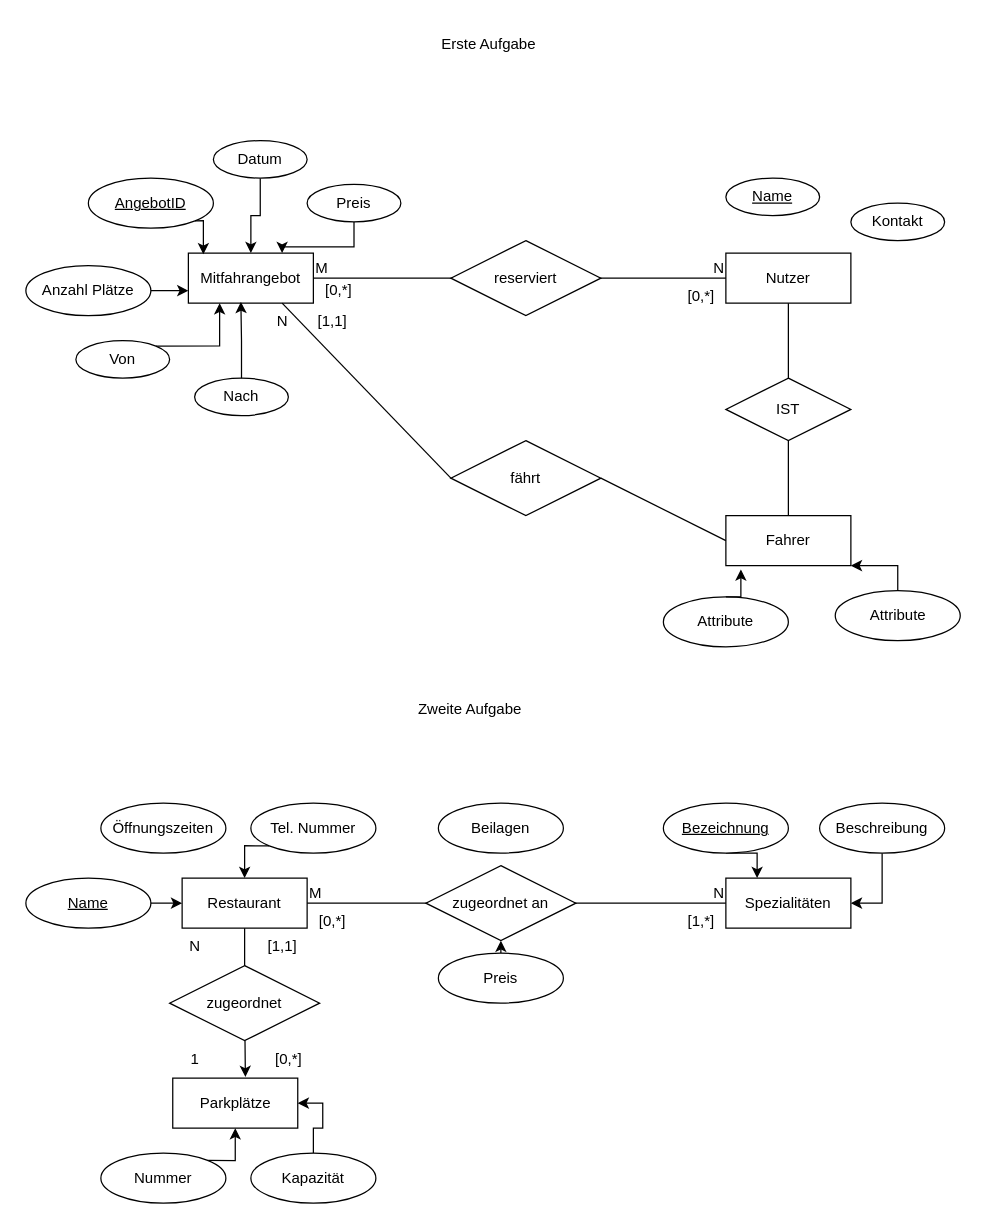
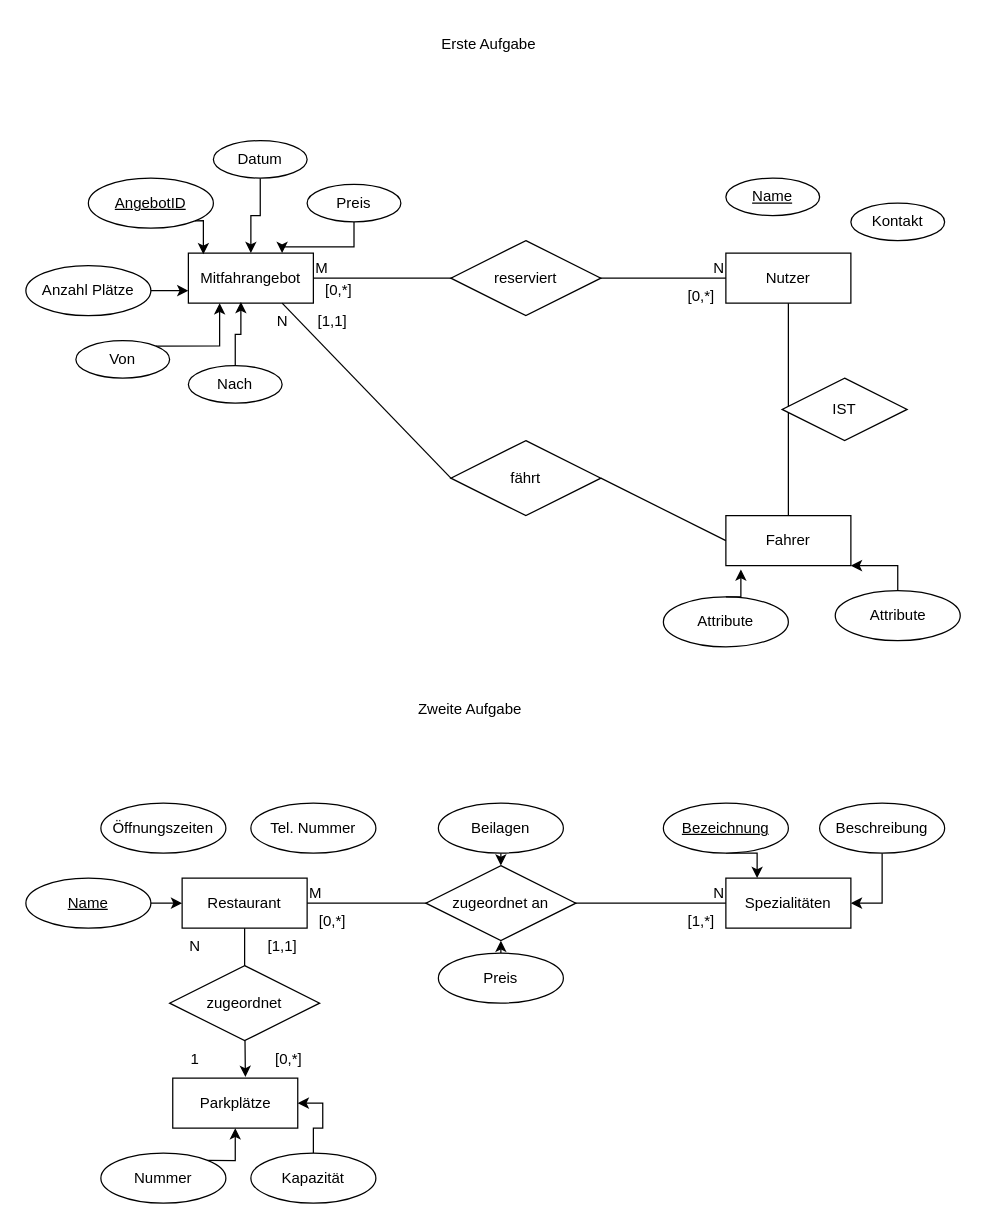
(241, 397) -> (235, 384)
(788, 409) -> (844, 409)
(244, 846) -> none
none -> (501, 855)
